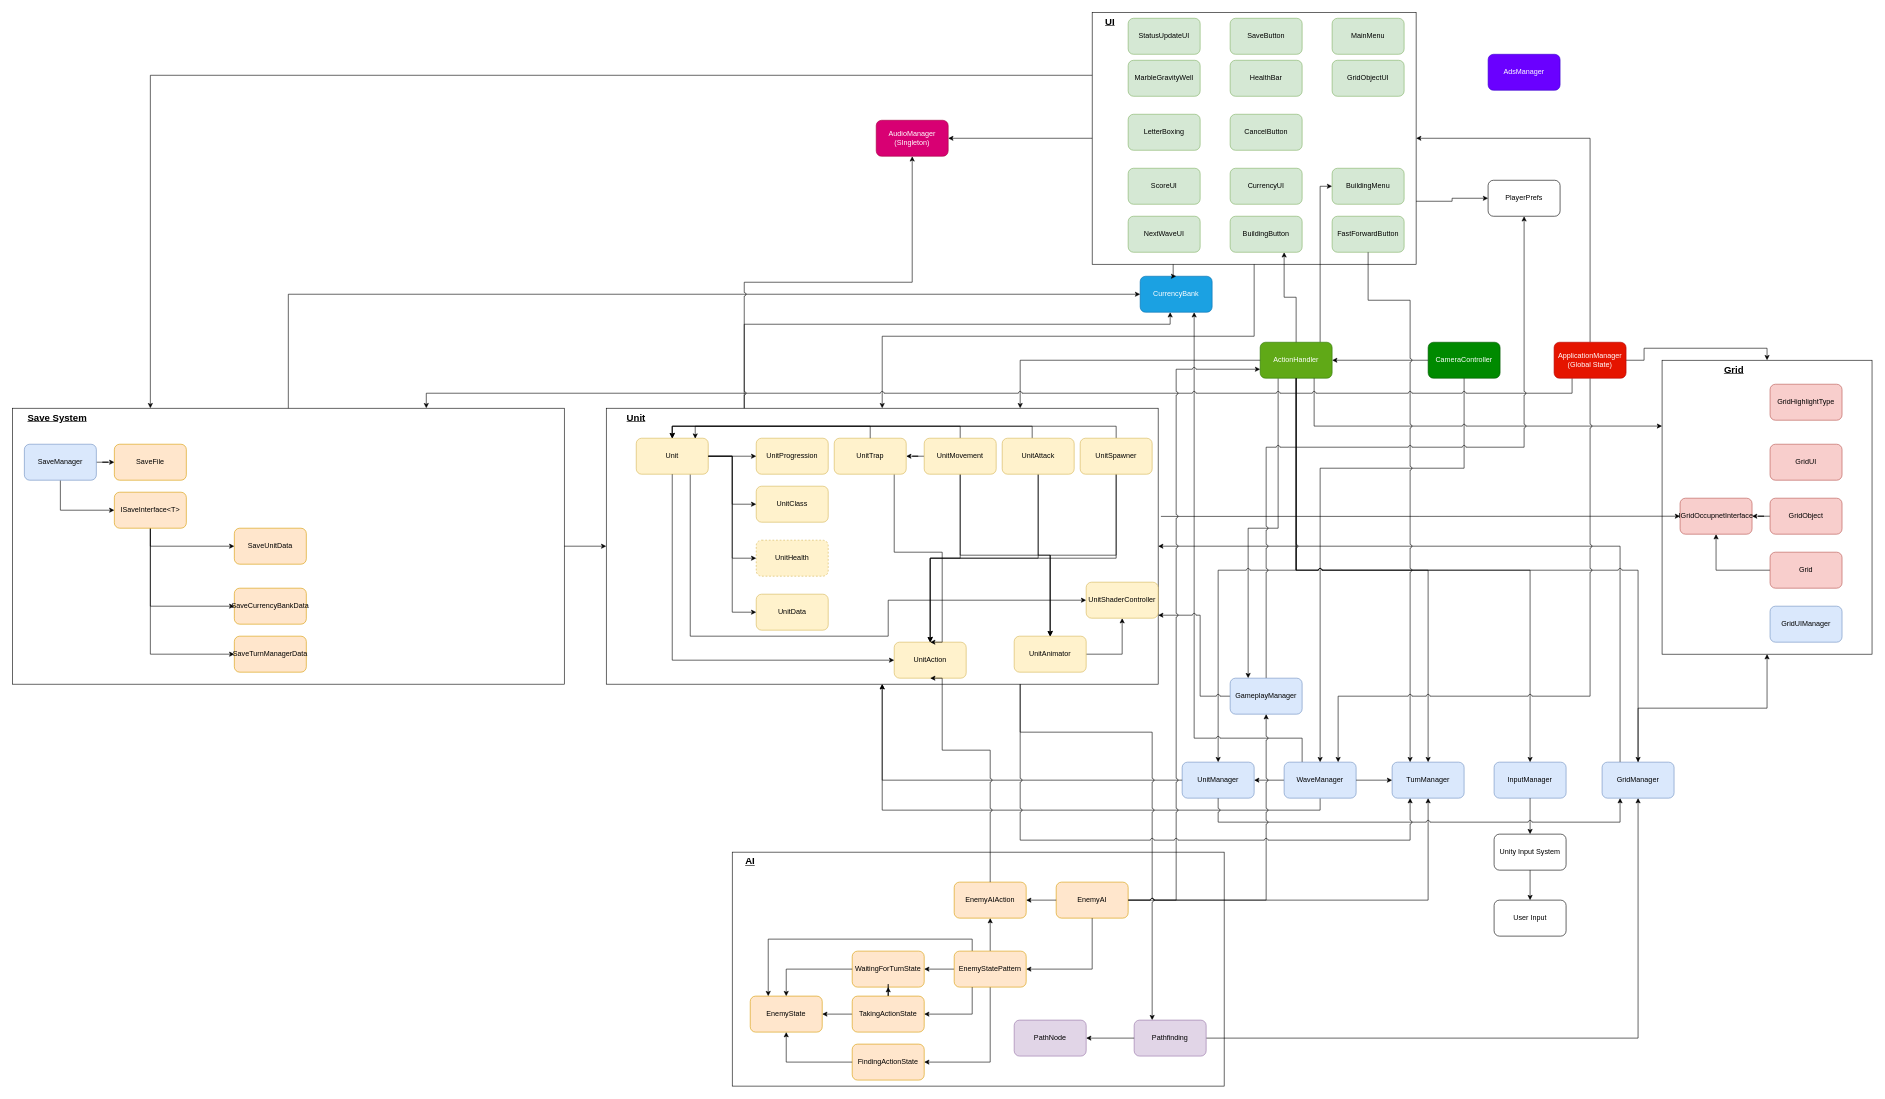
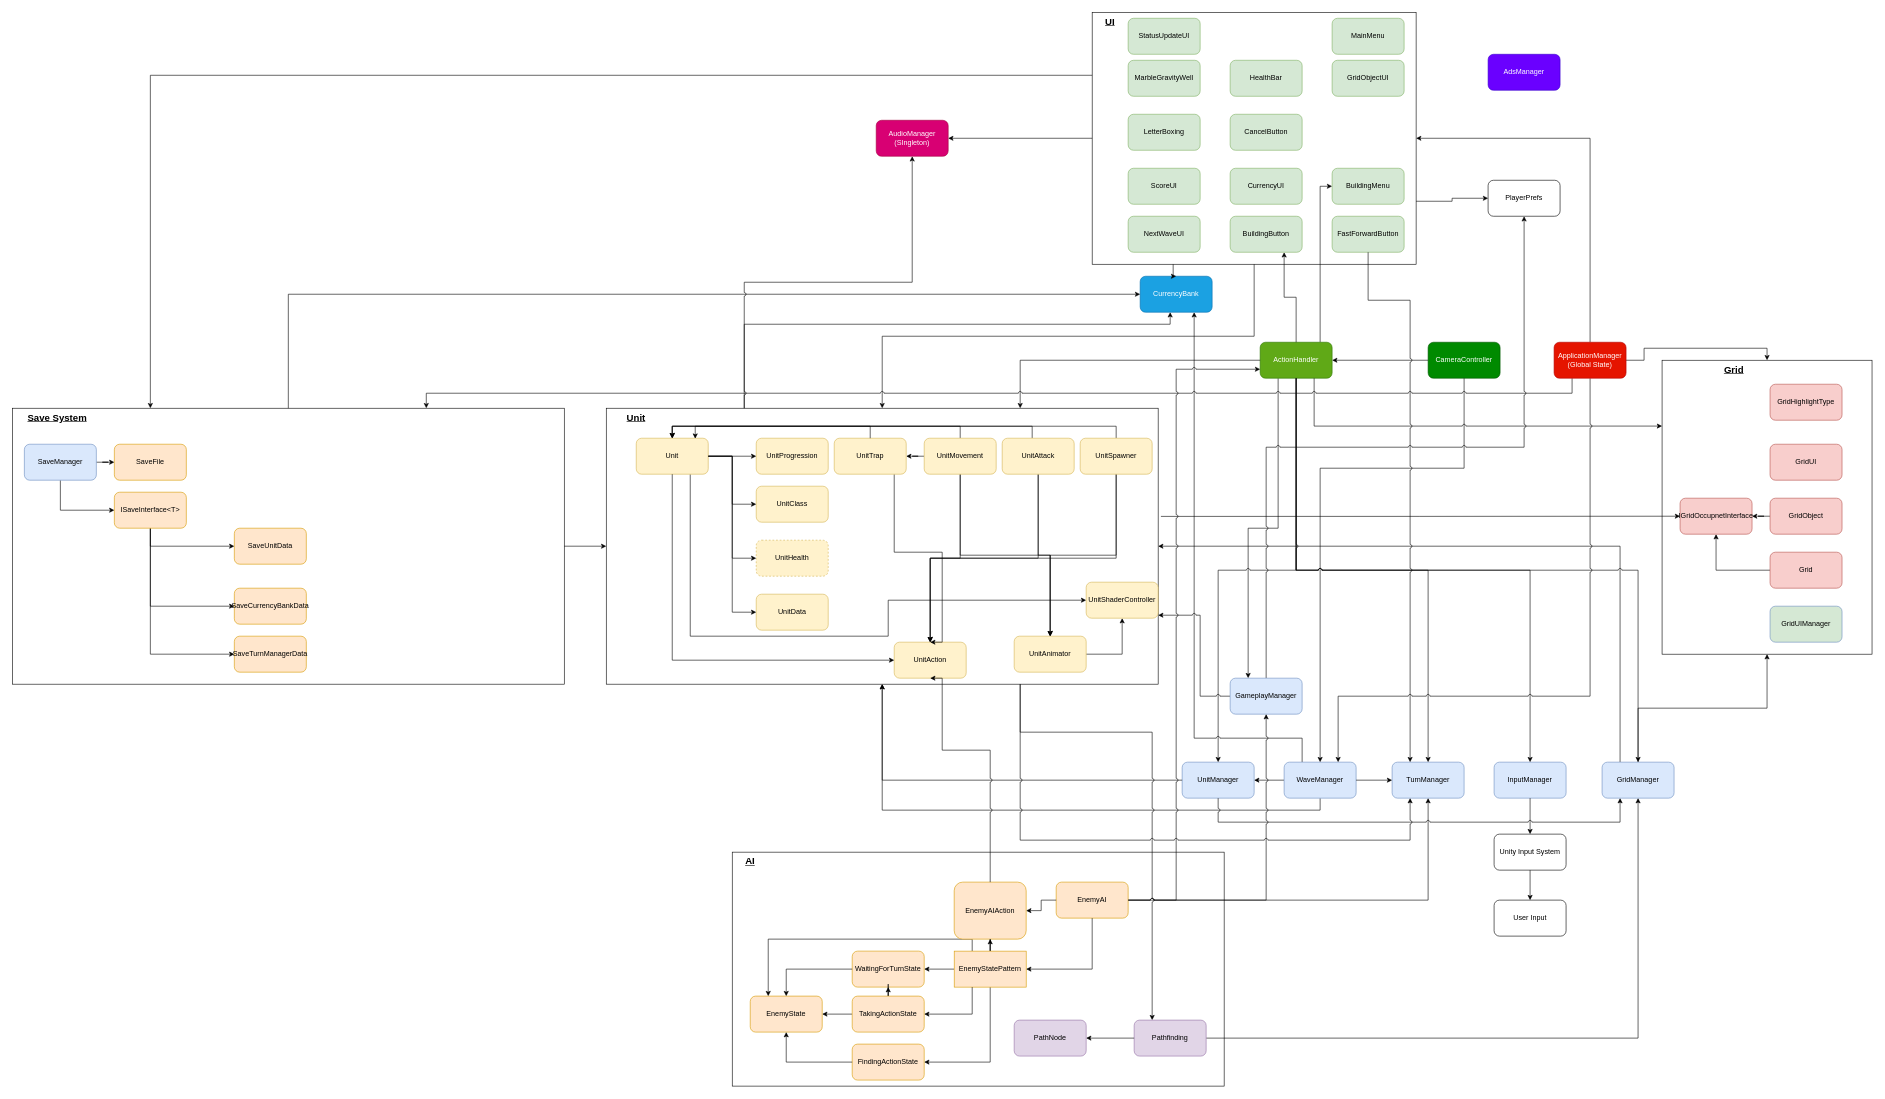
(1266, 36) -> none
(1806, 624) -> (1806, 624)
(990, 900) -> (990, 911)
(990, 969) -> (990, 969)
